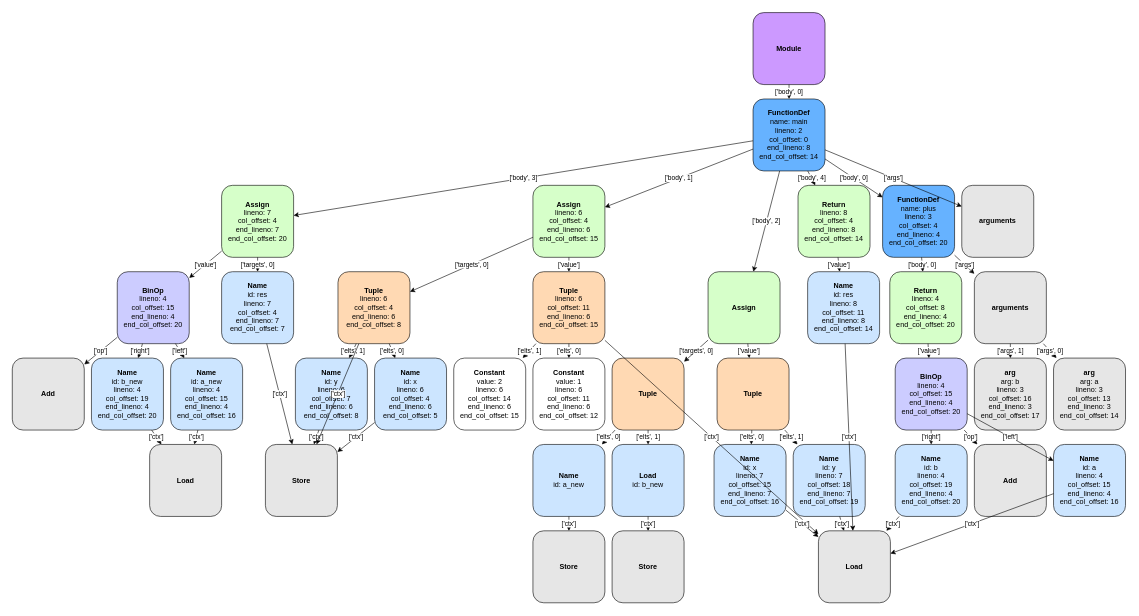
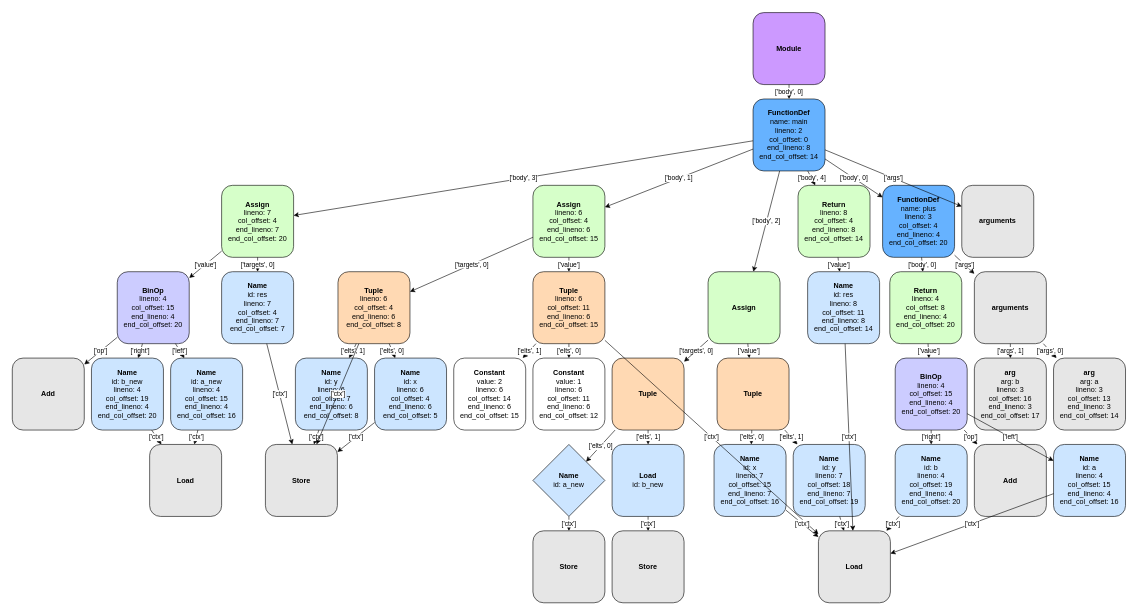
(569, 480) -> (569, 480)
